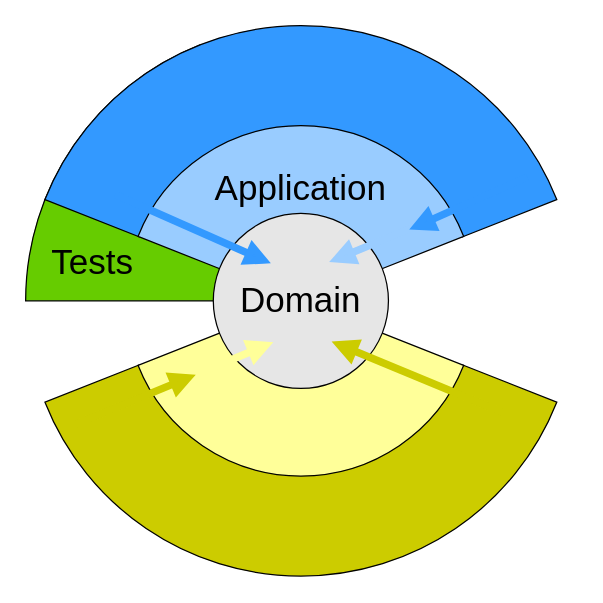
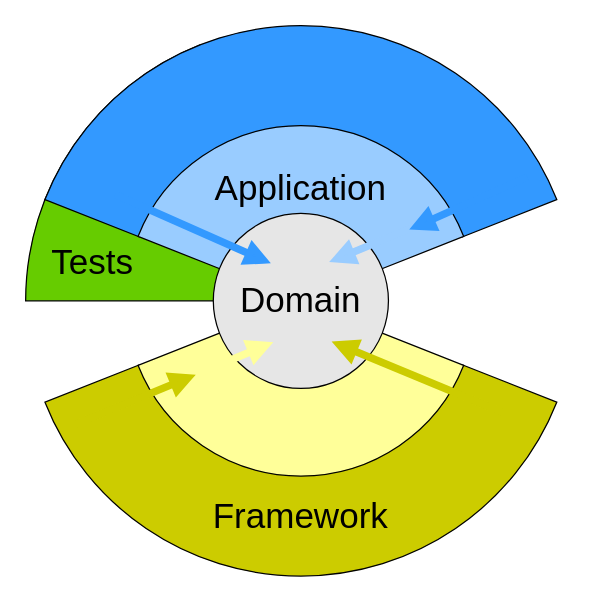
none -> (301, 516)
